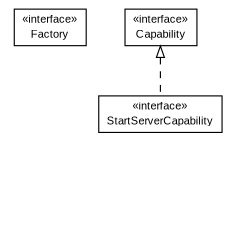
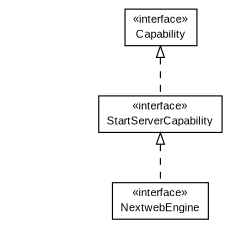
(50, 27) -> none
none -> (160, 201)
